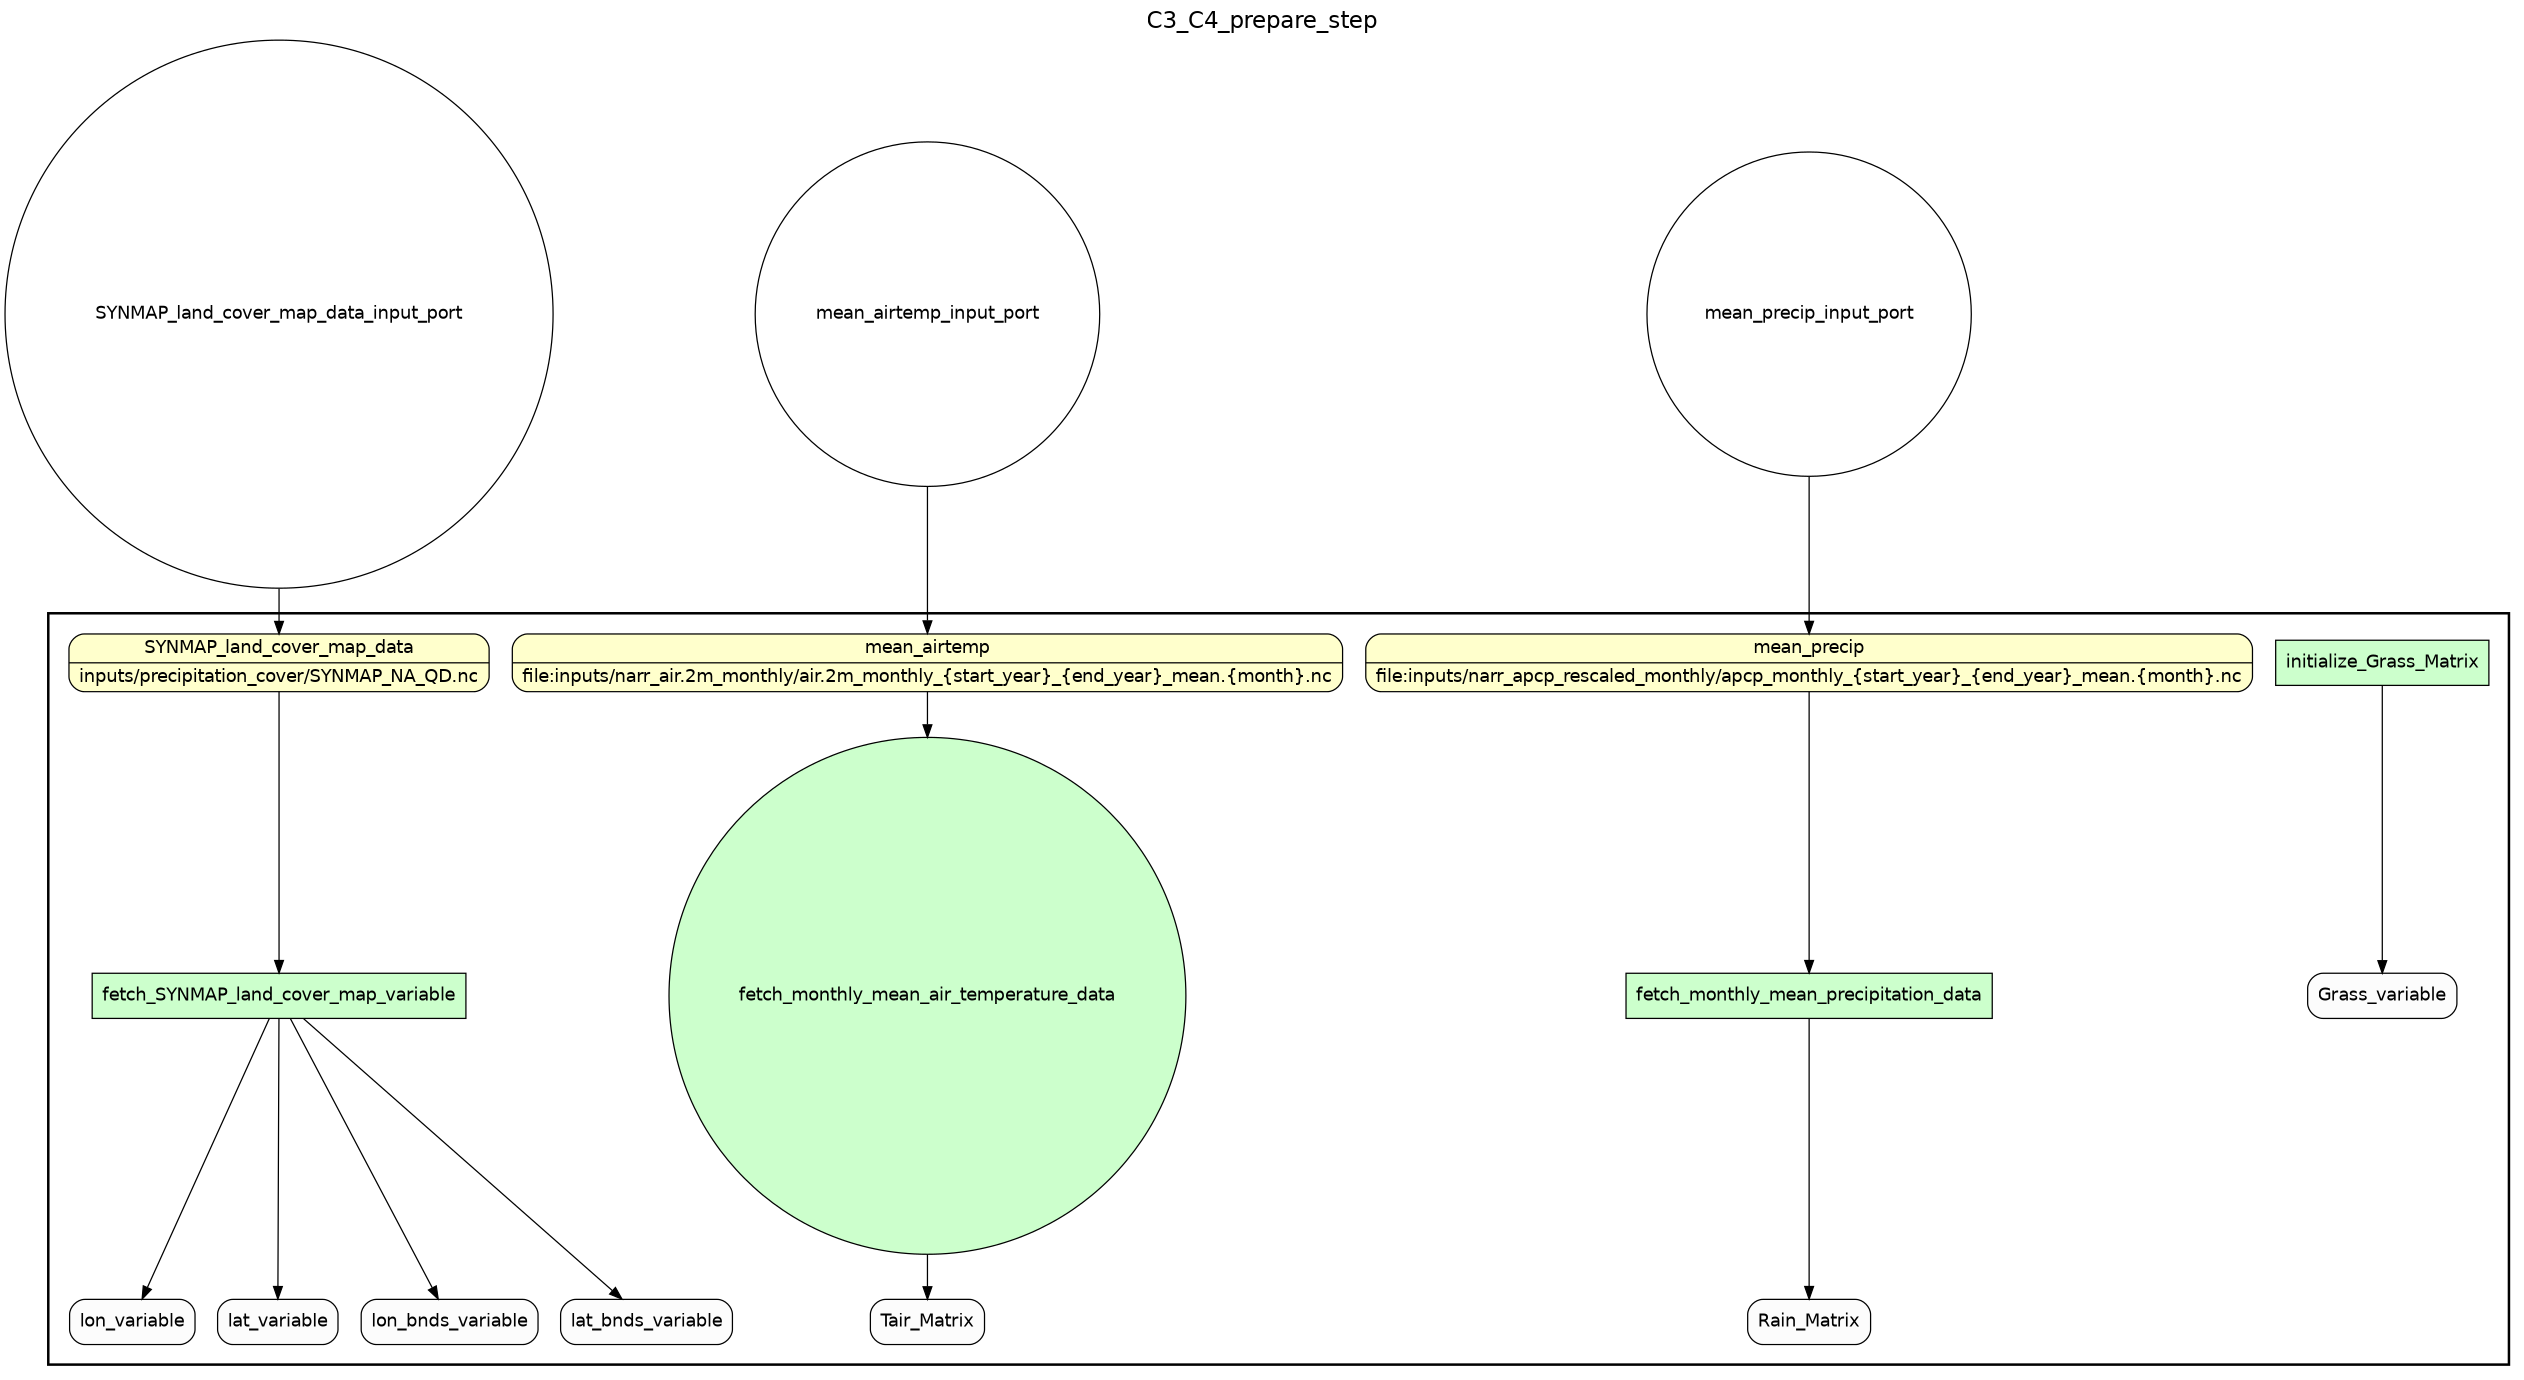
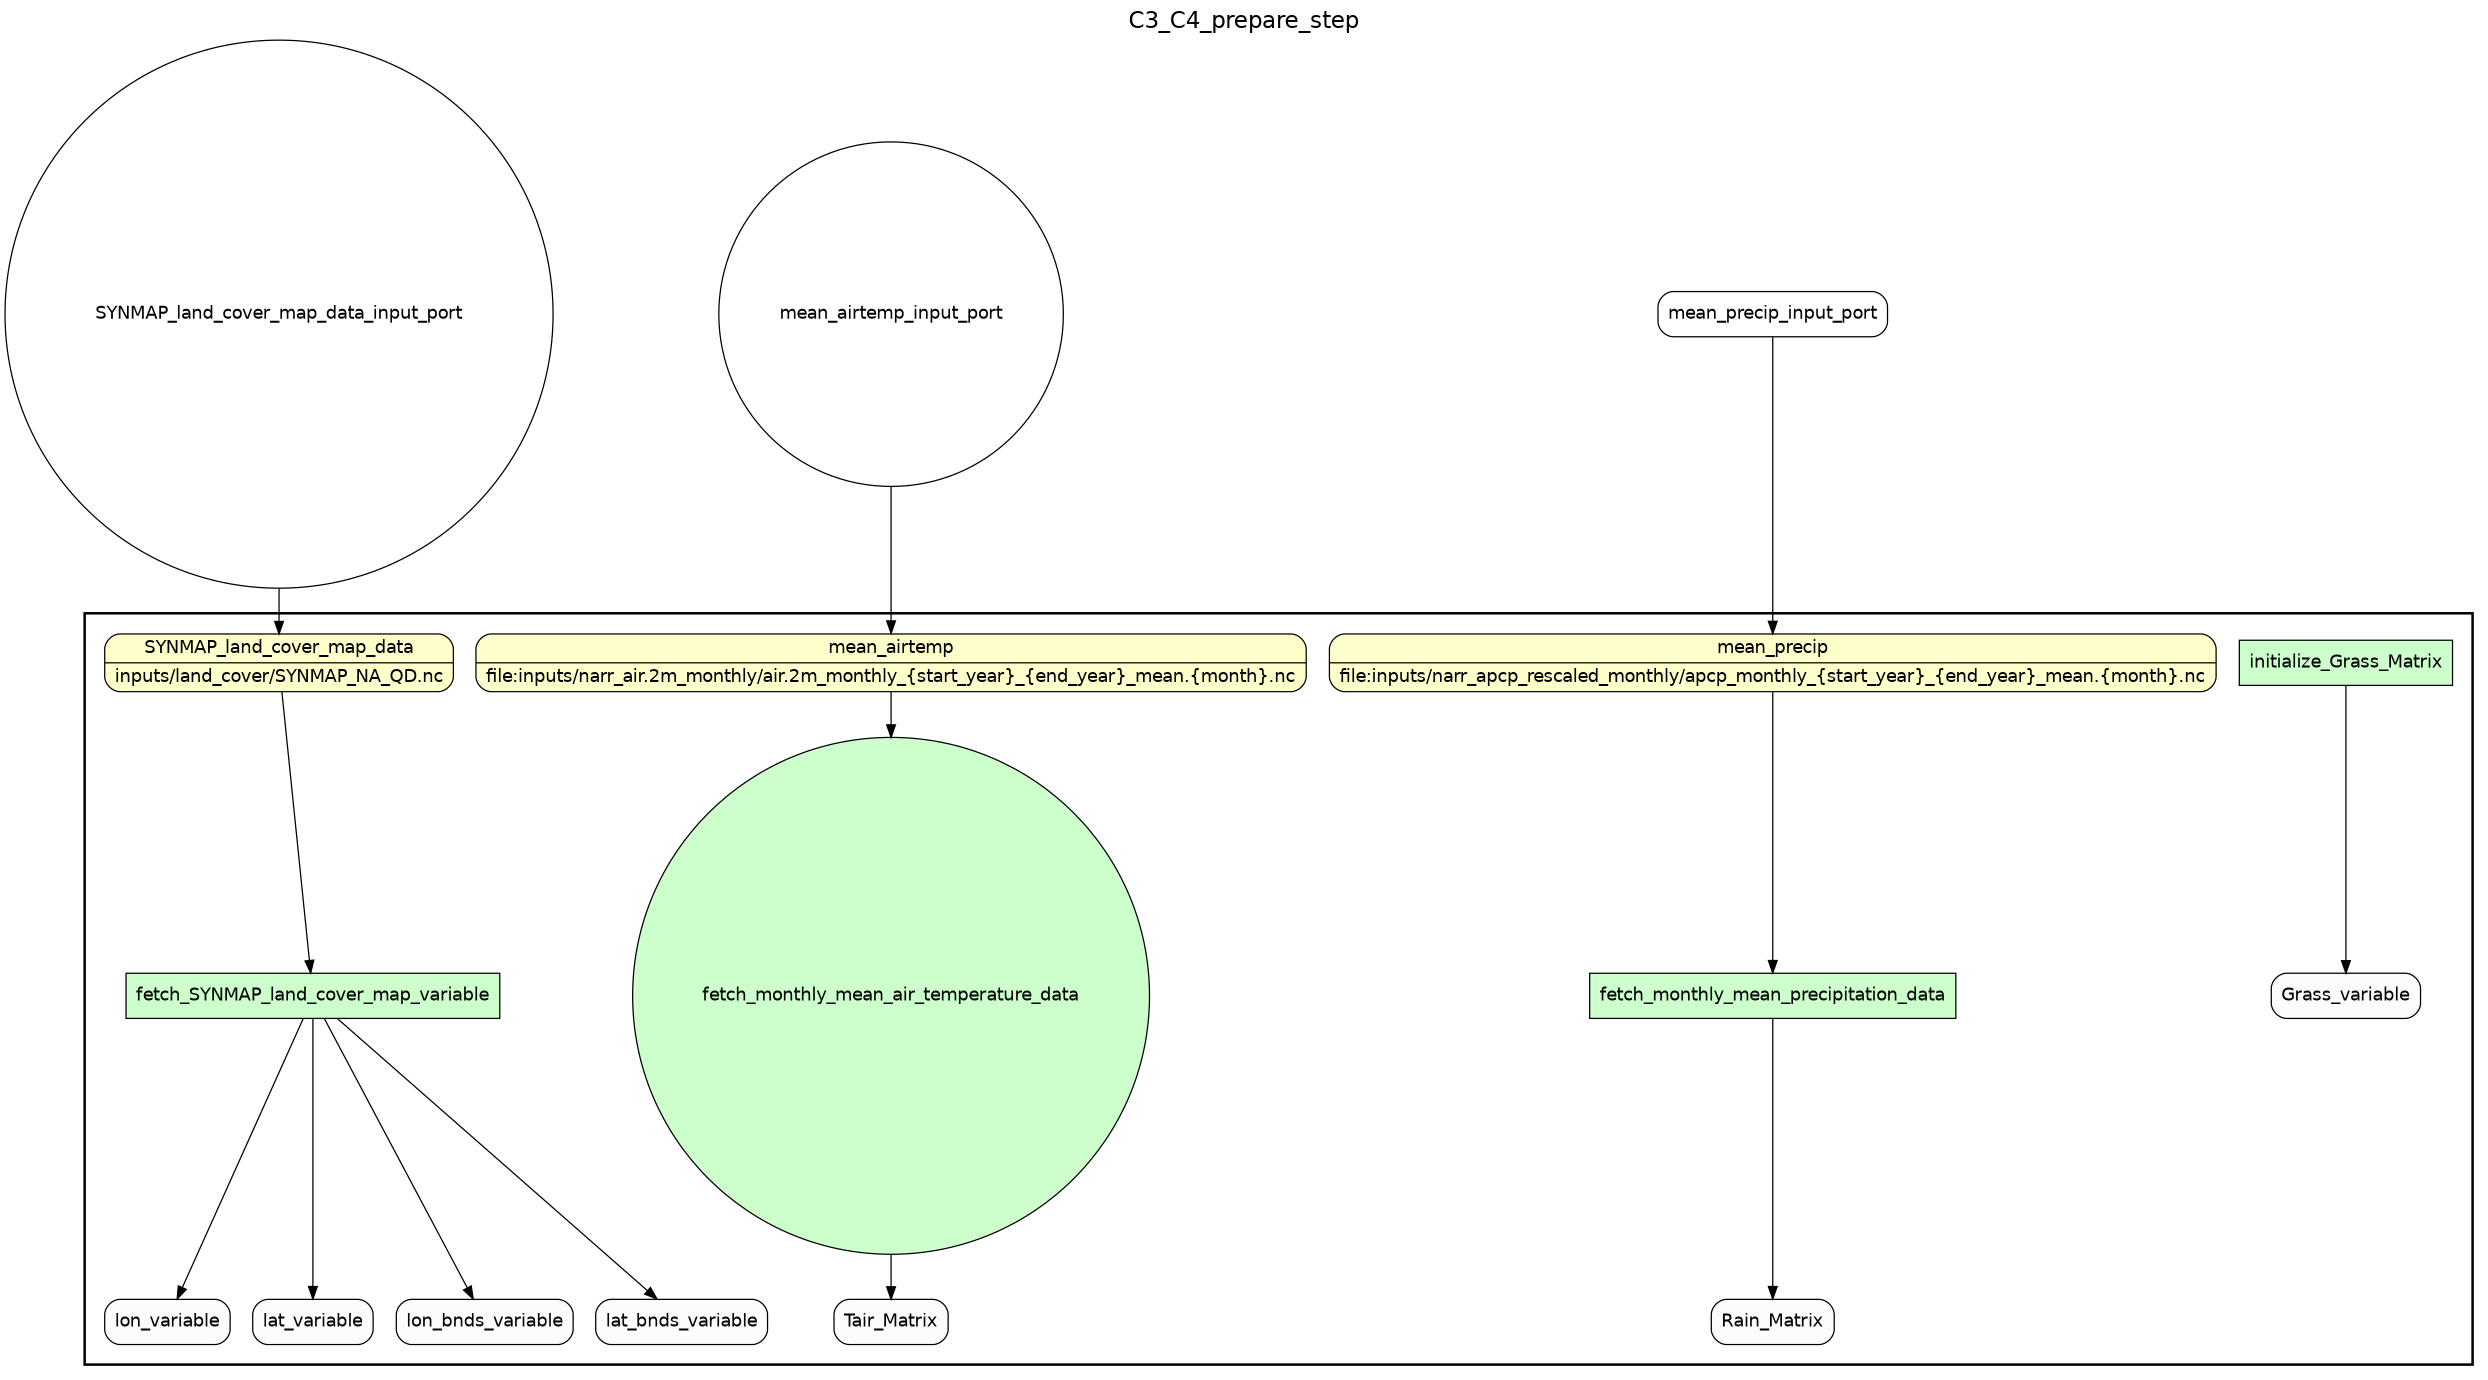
(1809, 314) -> (1773, 314)
(279, 677) -> (279, 677)
